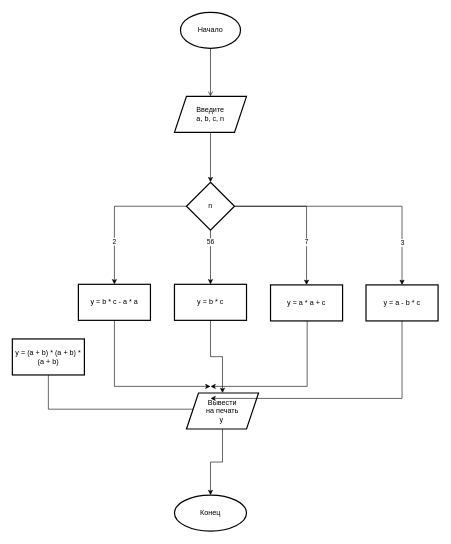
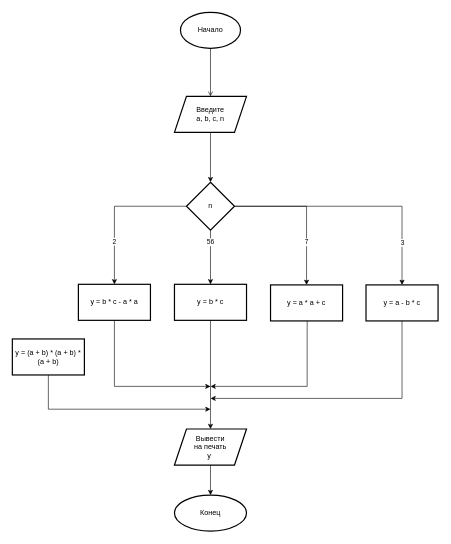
(222, 411) -> (210, 447)
